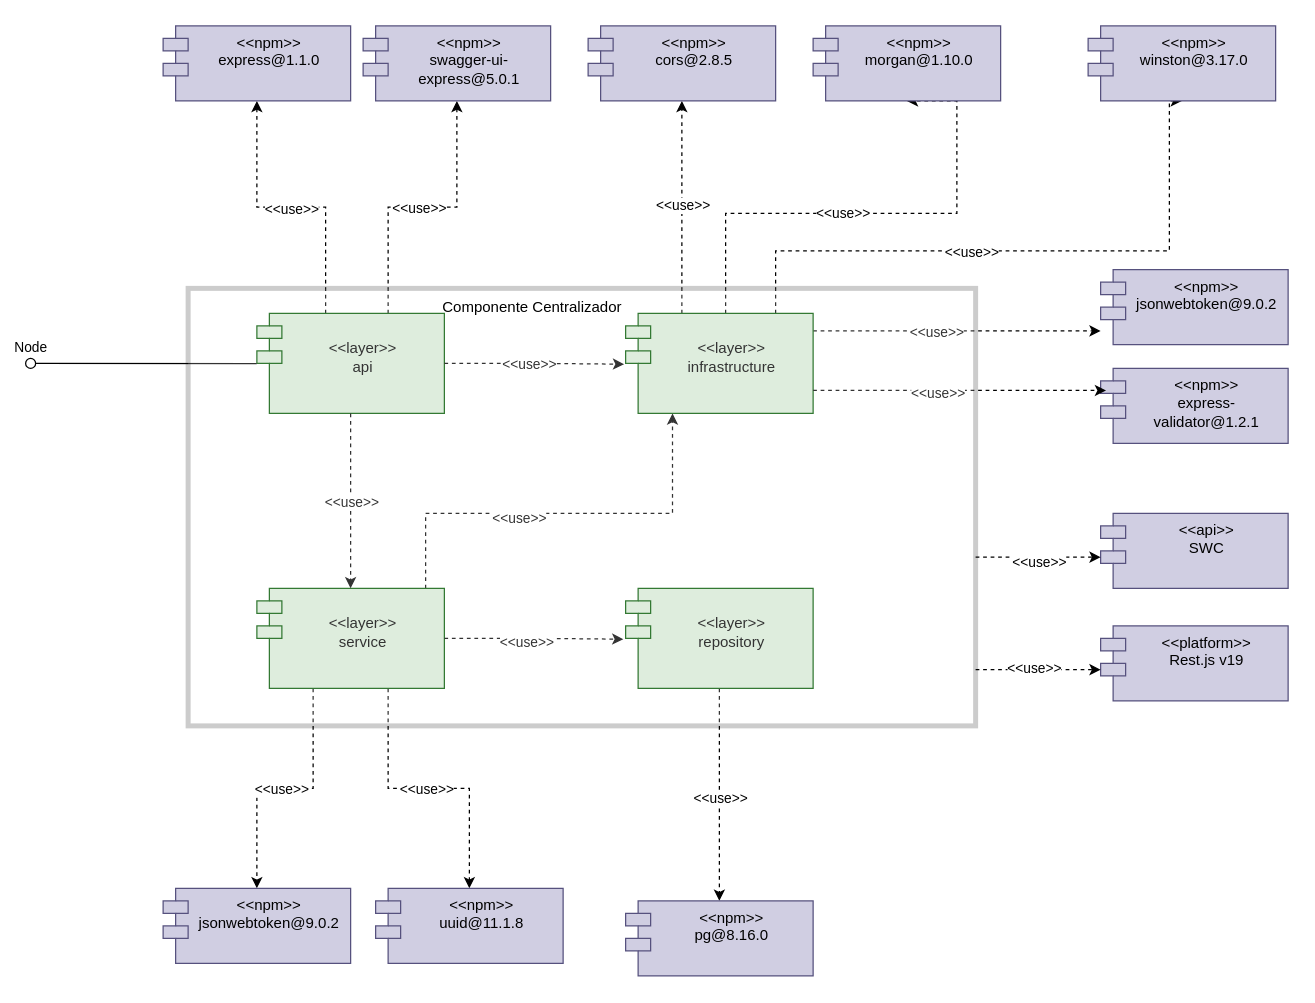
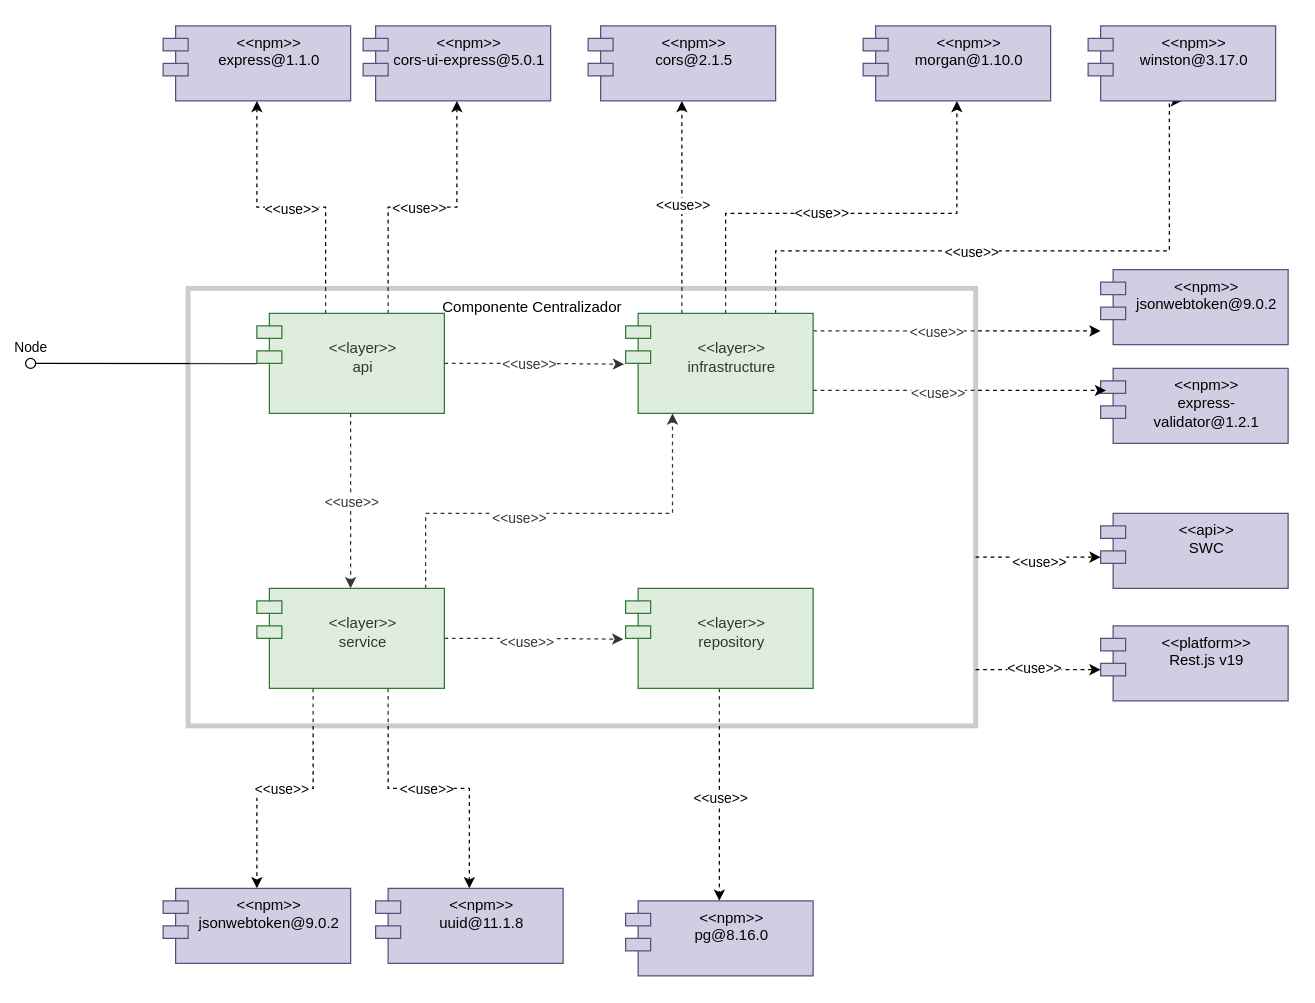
(694, 52) -> (694, 52)
(469, 61) -> (469, 61)
(907, 63) -> (957, 63)
